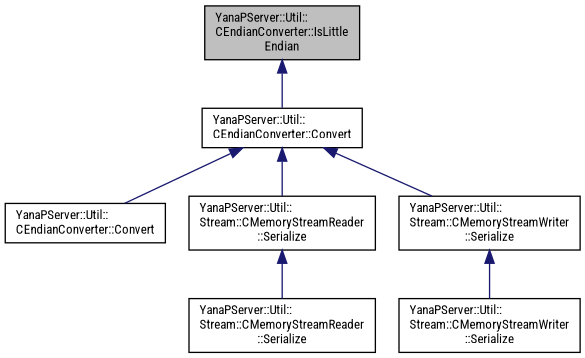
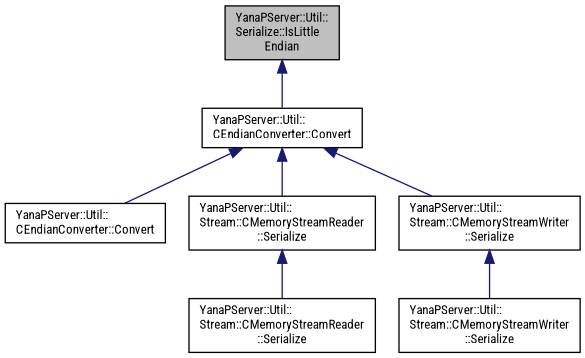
(282, 33) -> (282, 33)
